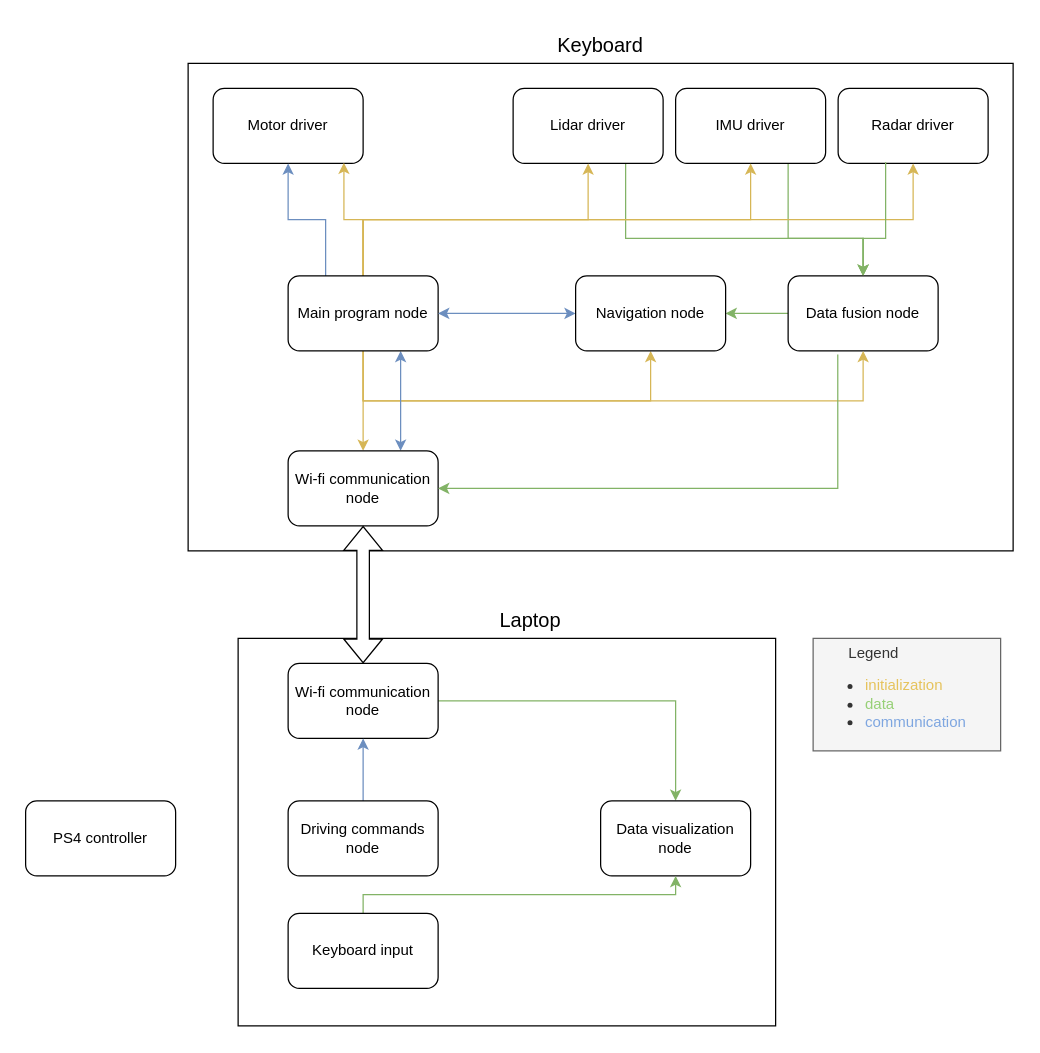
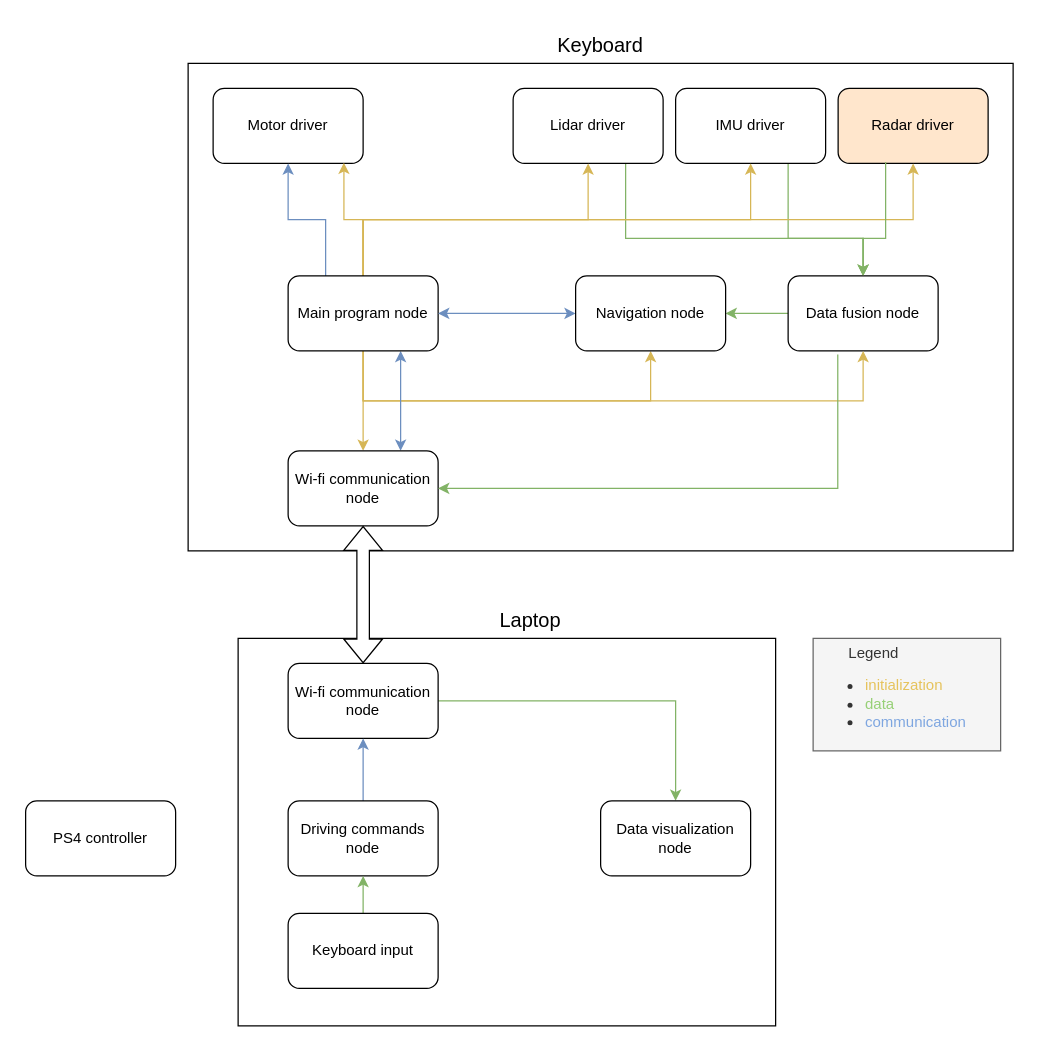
(913, 126) -> (913, 126)
(523, 894) -> (363, 890)
